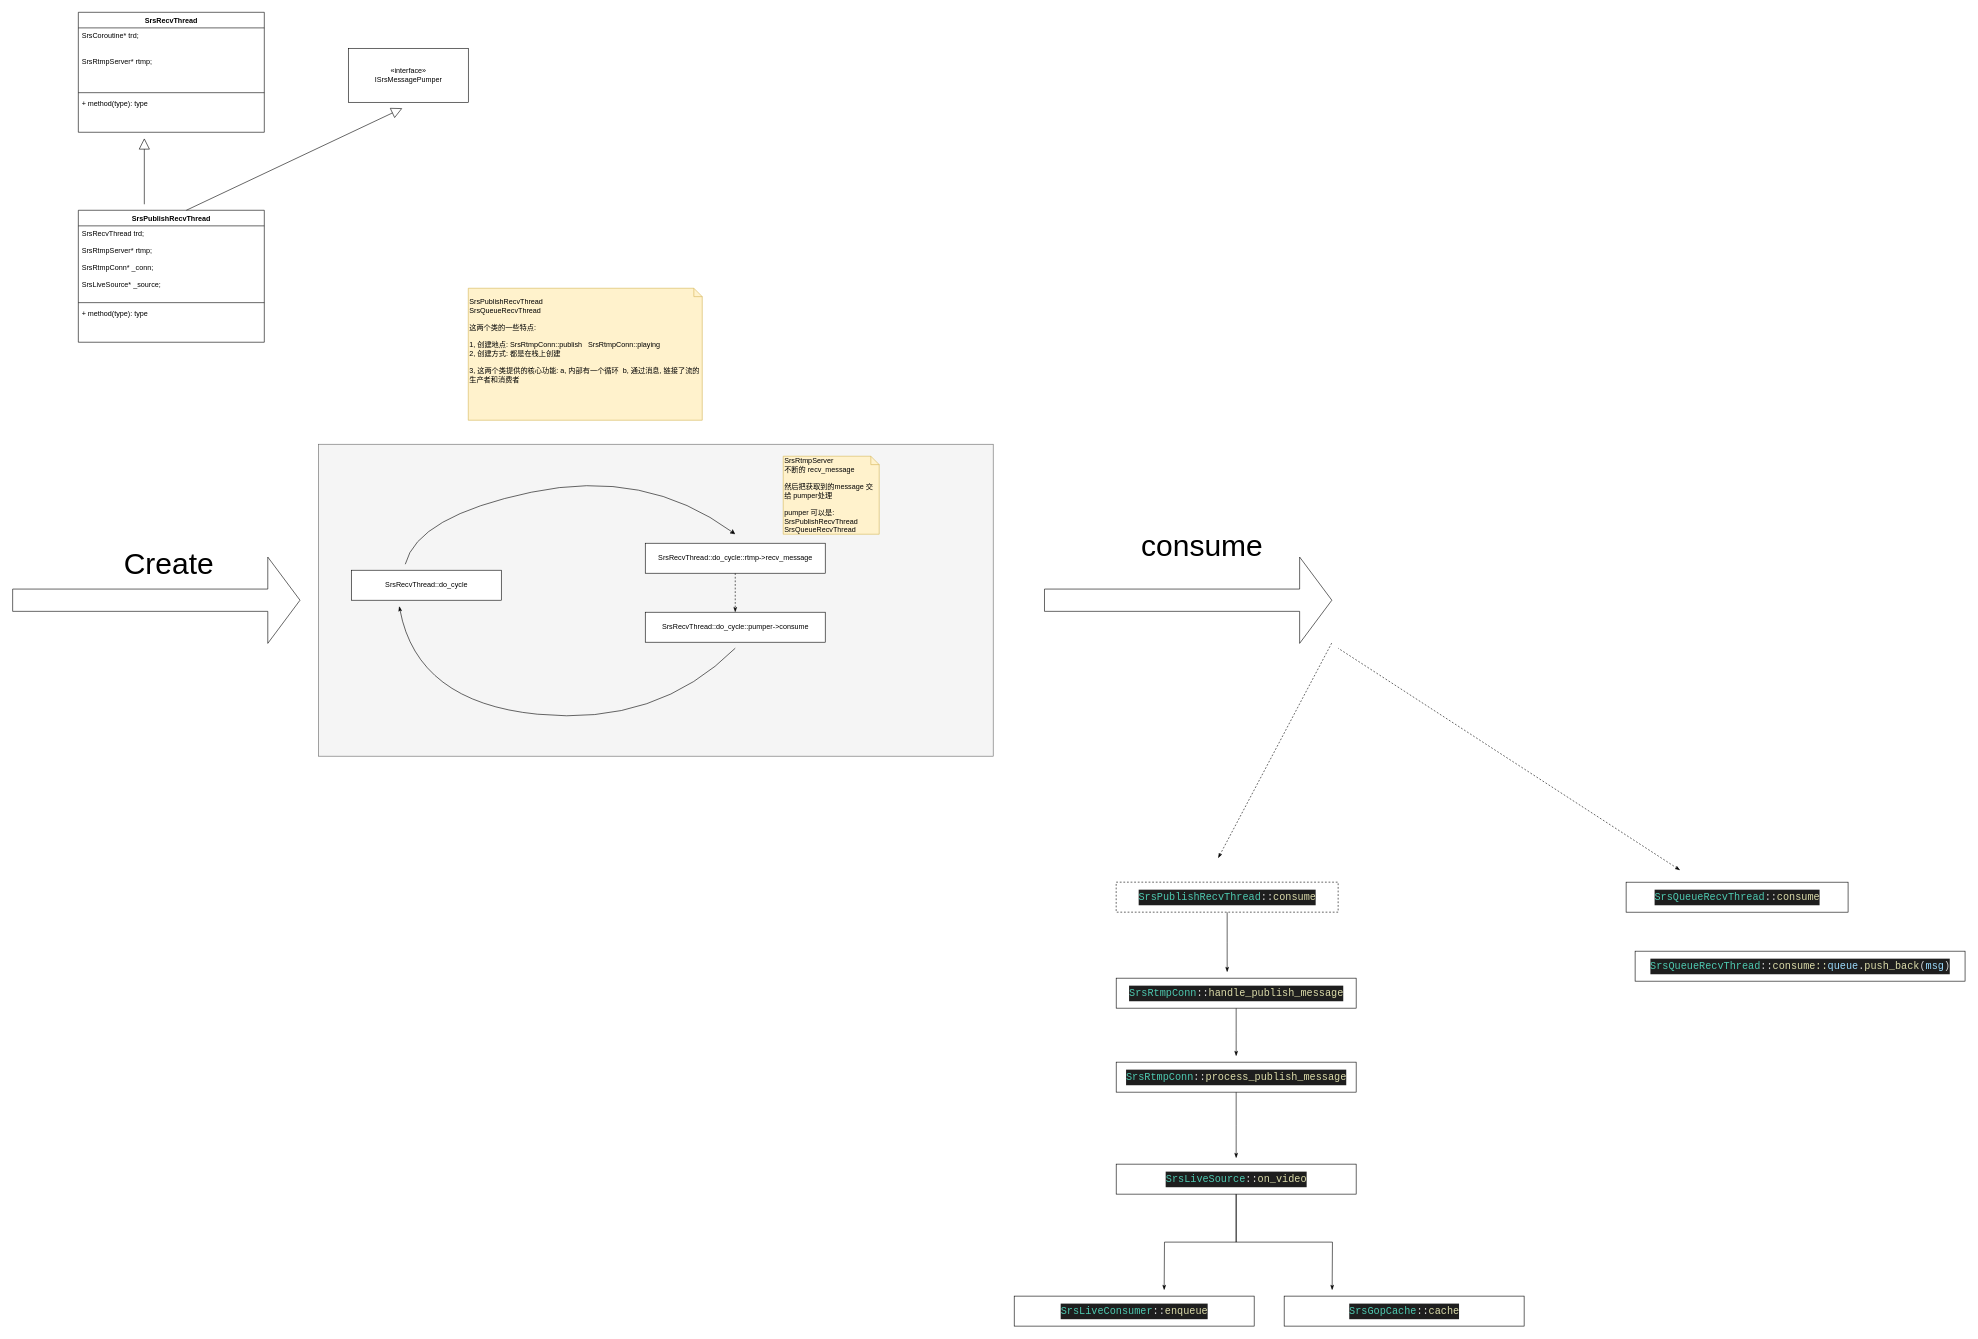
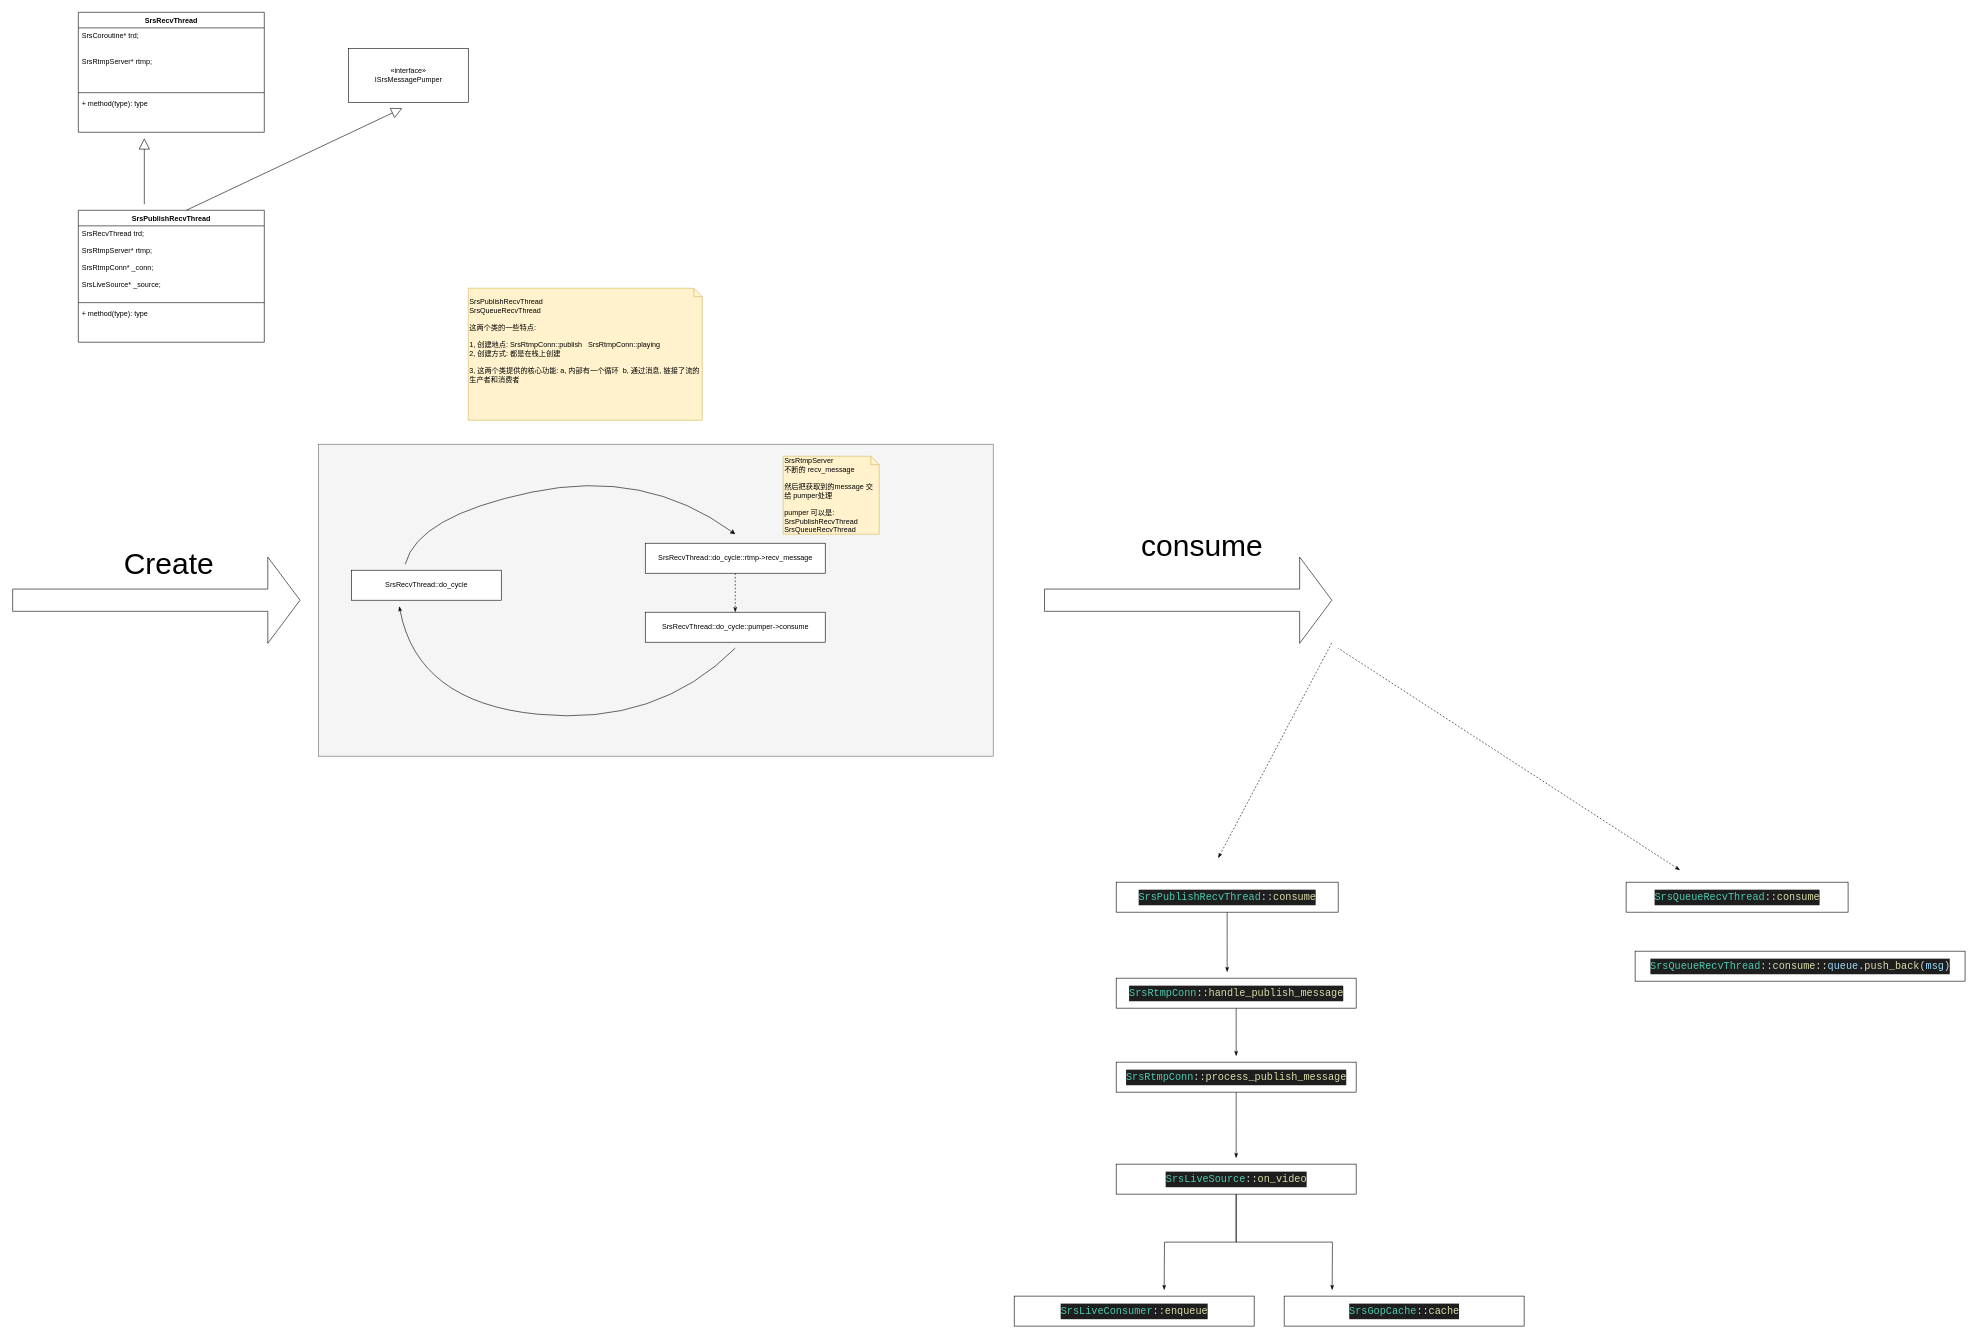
(1227, 897) -> (1227, 897)
